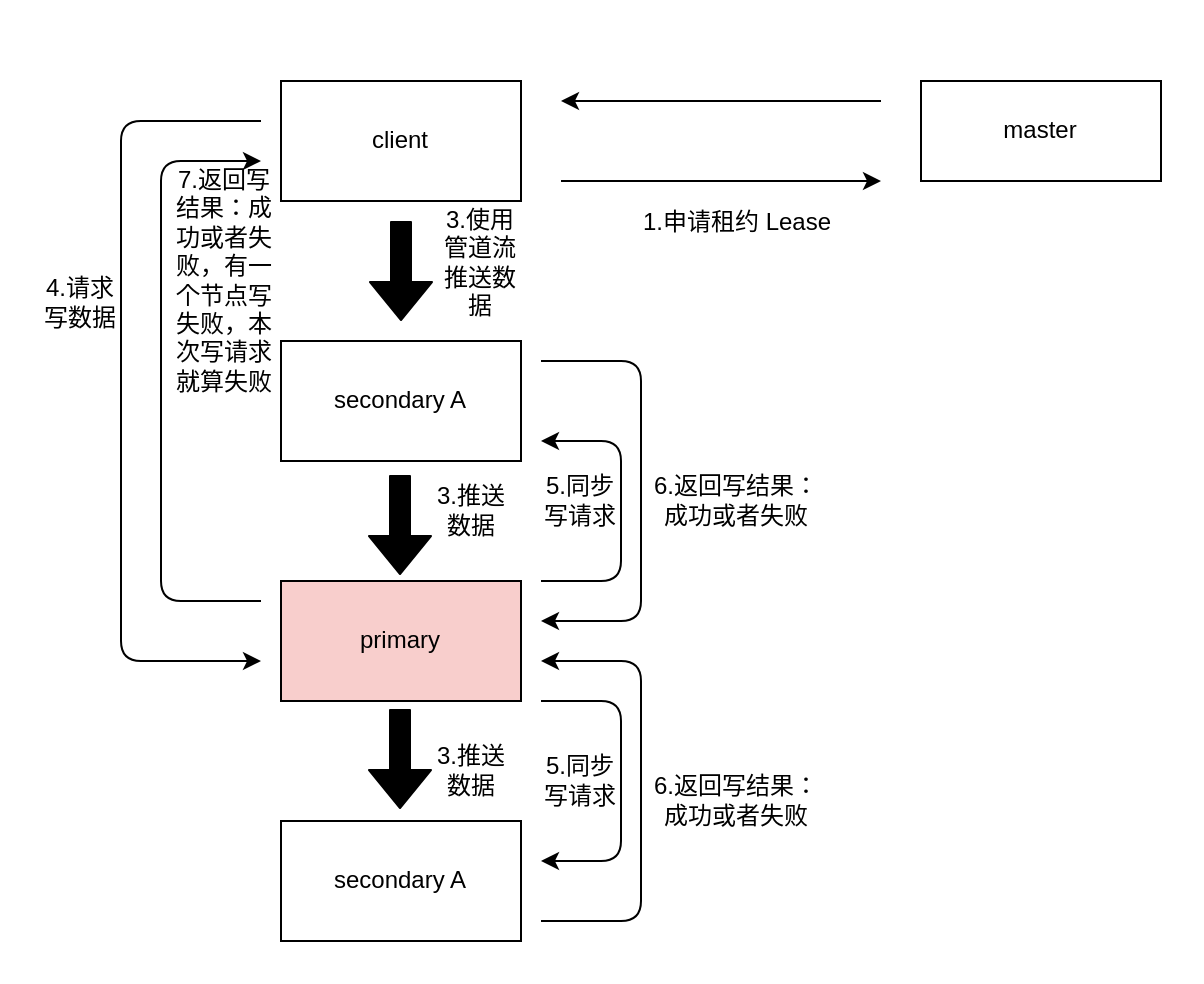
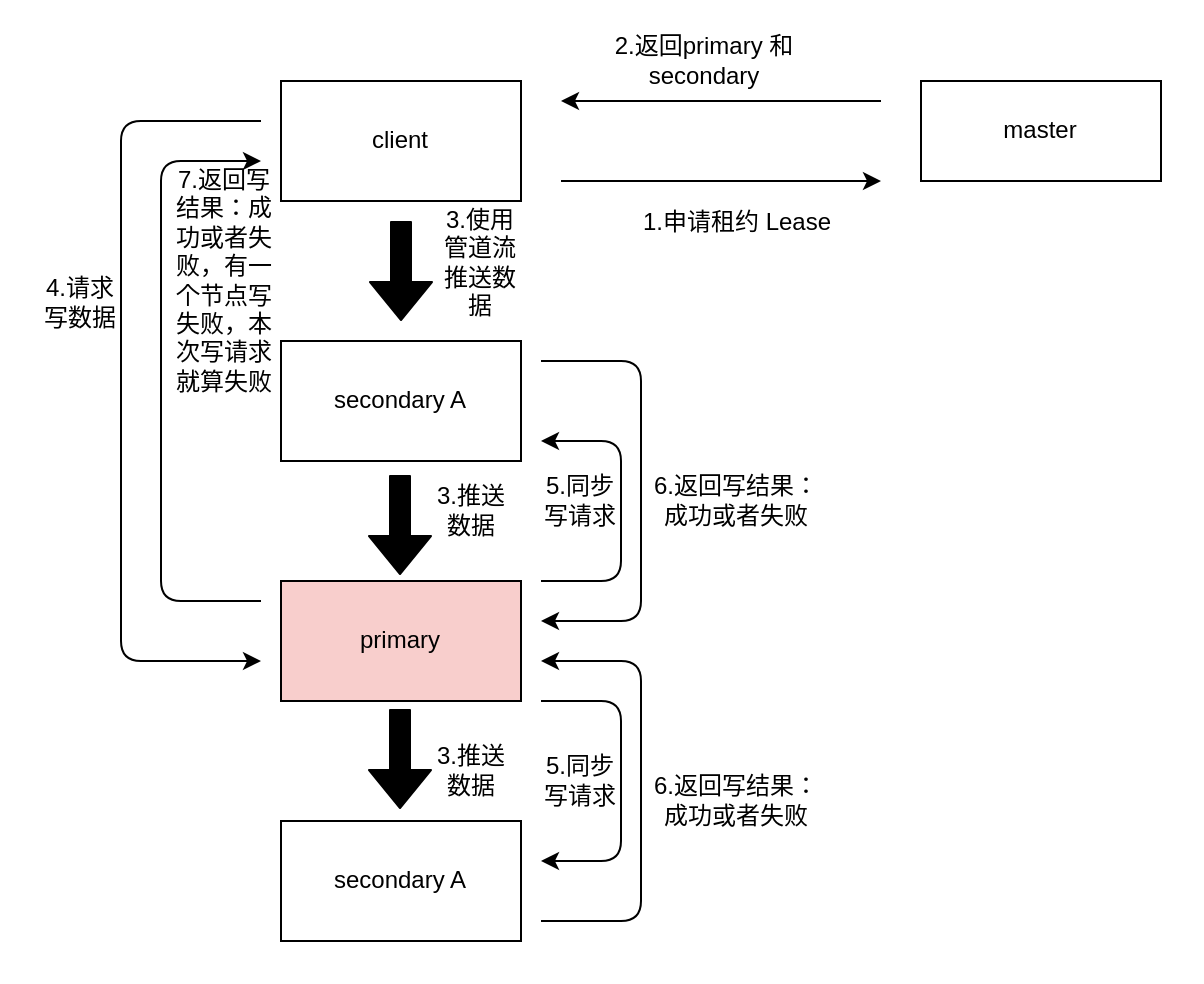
none -> (705, 61)
